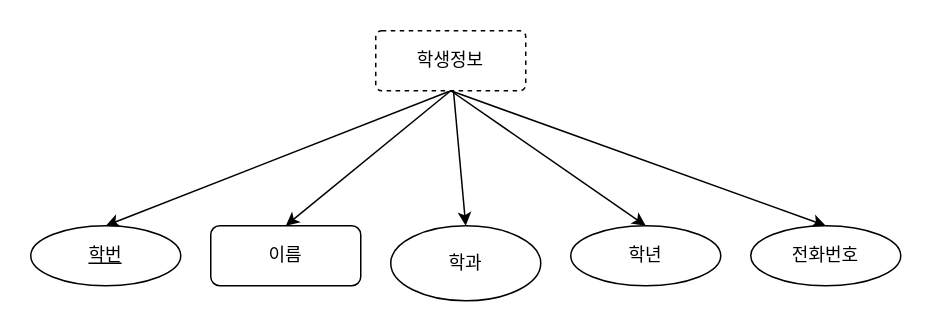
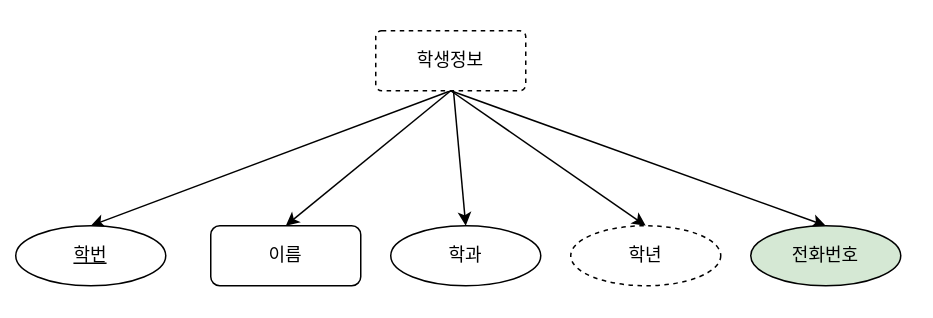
(106, 256) -> (91, 256)
(646, 256) -> (646, 256)
(826, 256) -> (826, 256)
(466, 263) -> (466, 256)
